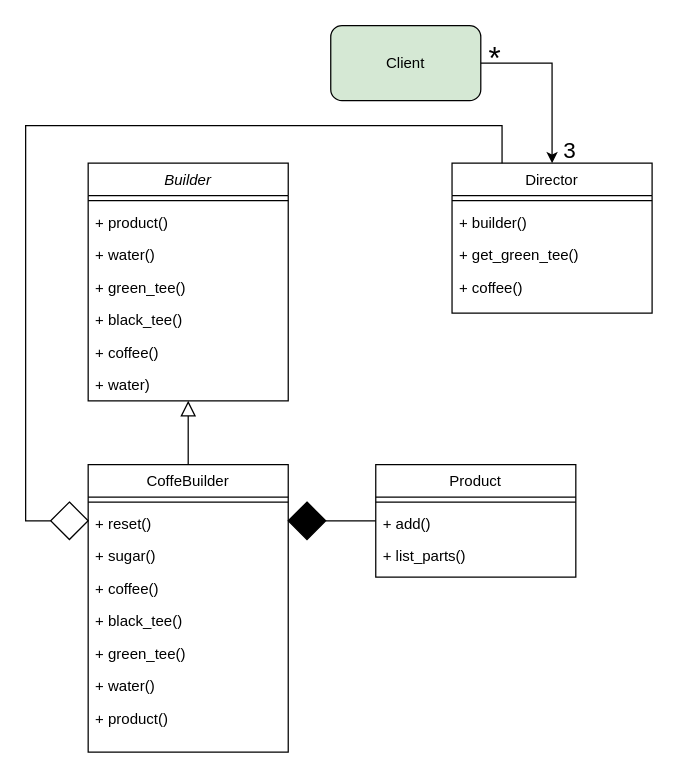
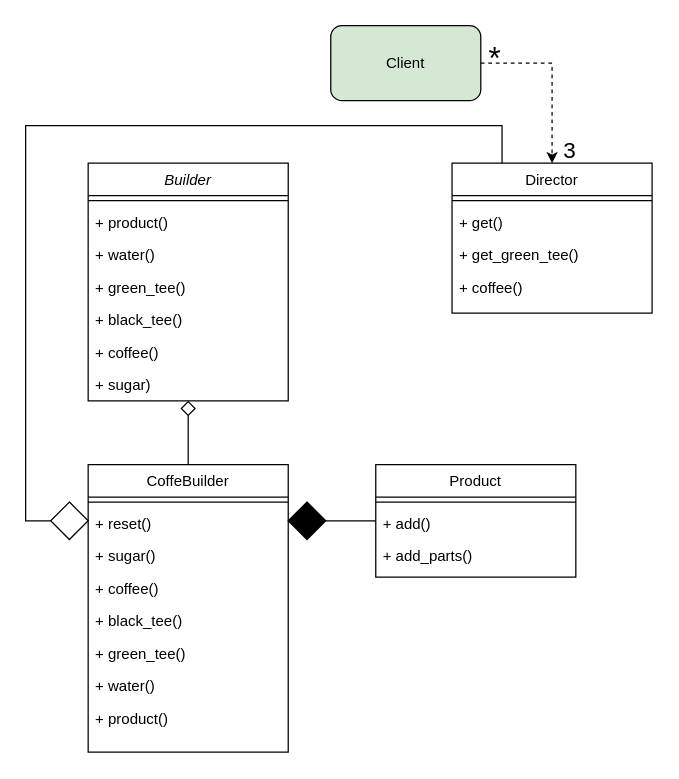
(552, 75) -> (552, 75)
(499, 223) -> (486, 223)
(127, 385) -> (127, 385)
(188, 417) -> (188, 417)
(435, 556) -> (435, 556)
